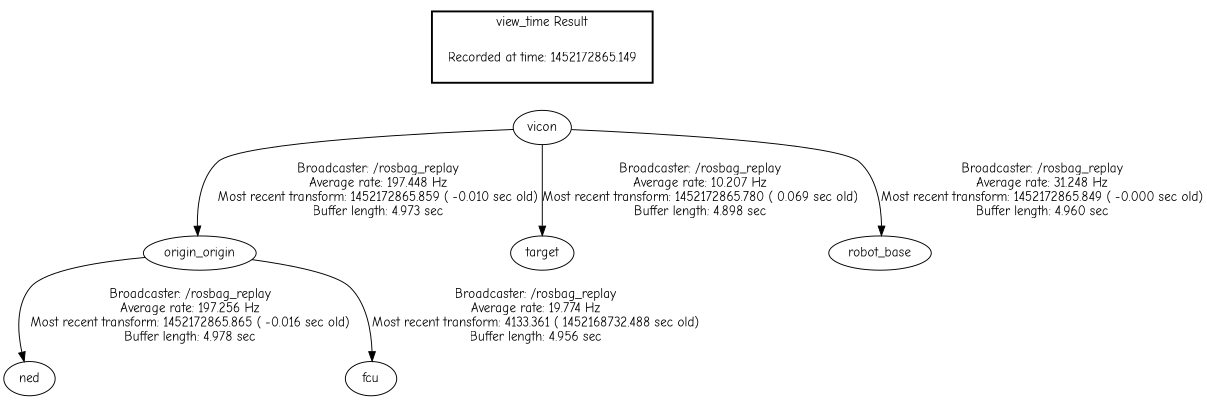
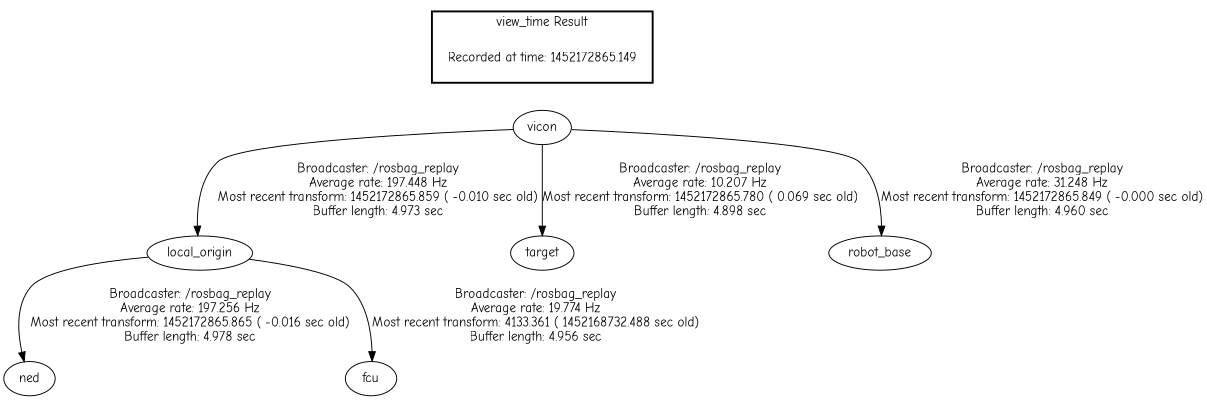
(200, 253) -> (200, 253)
